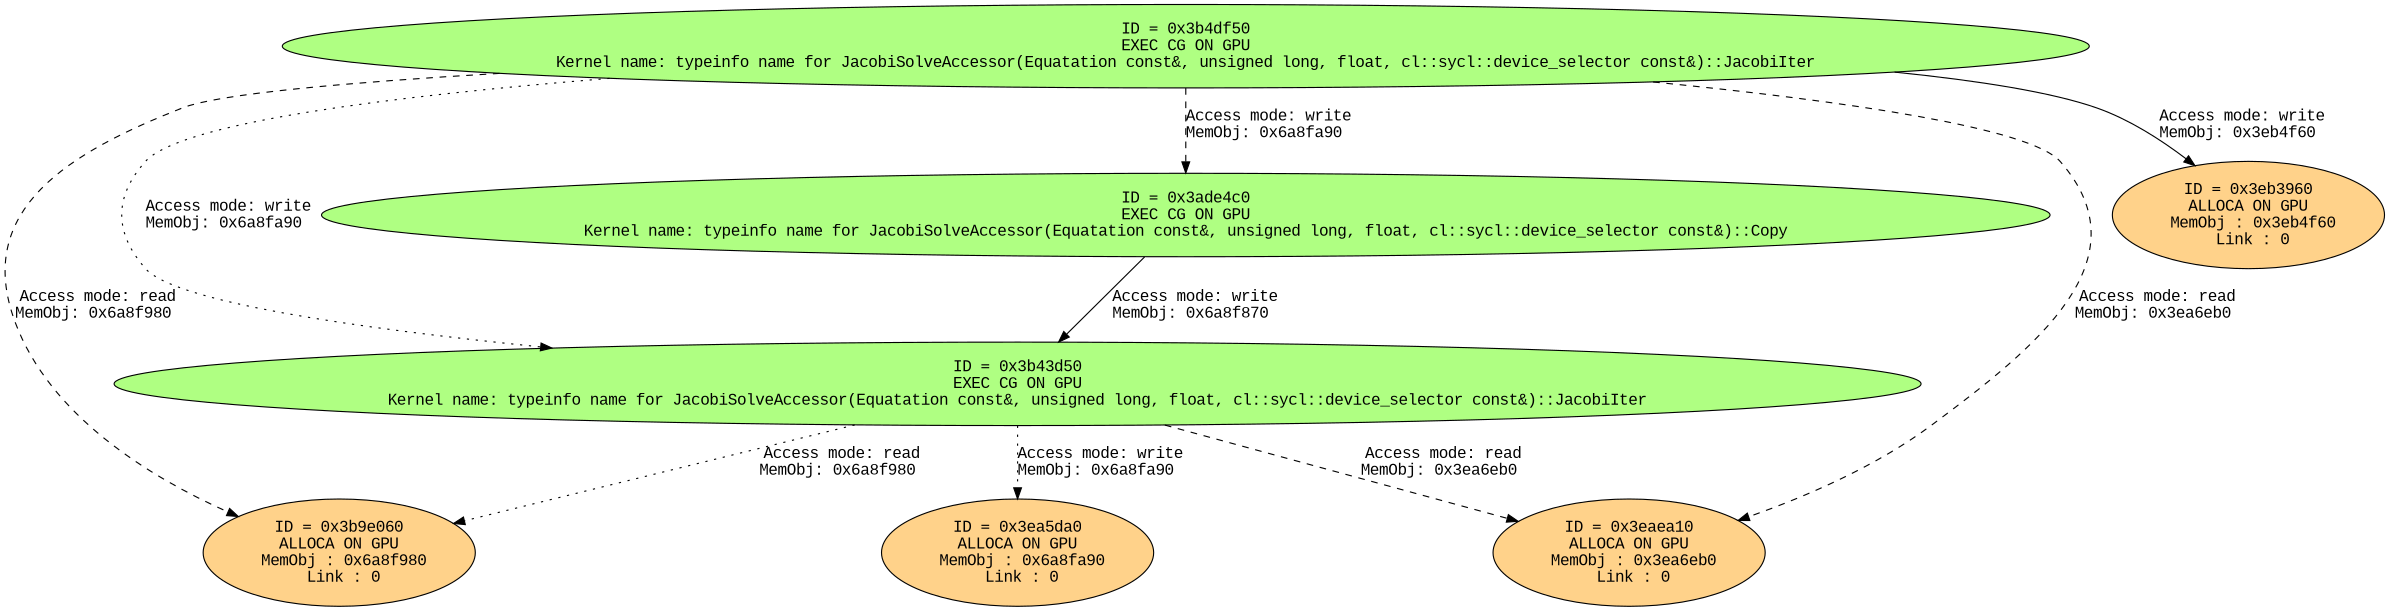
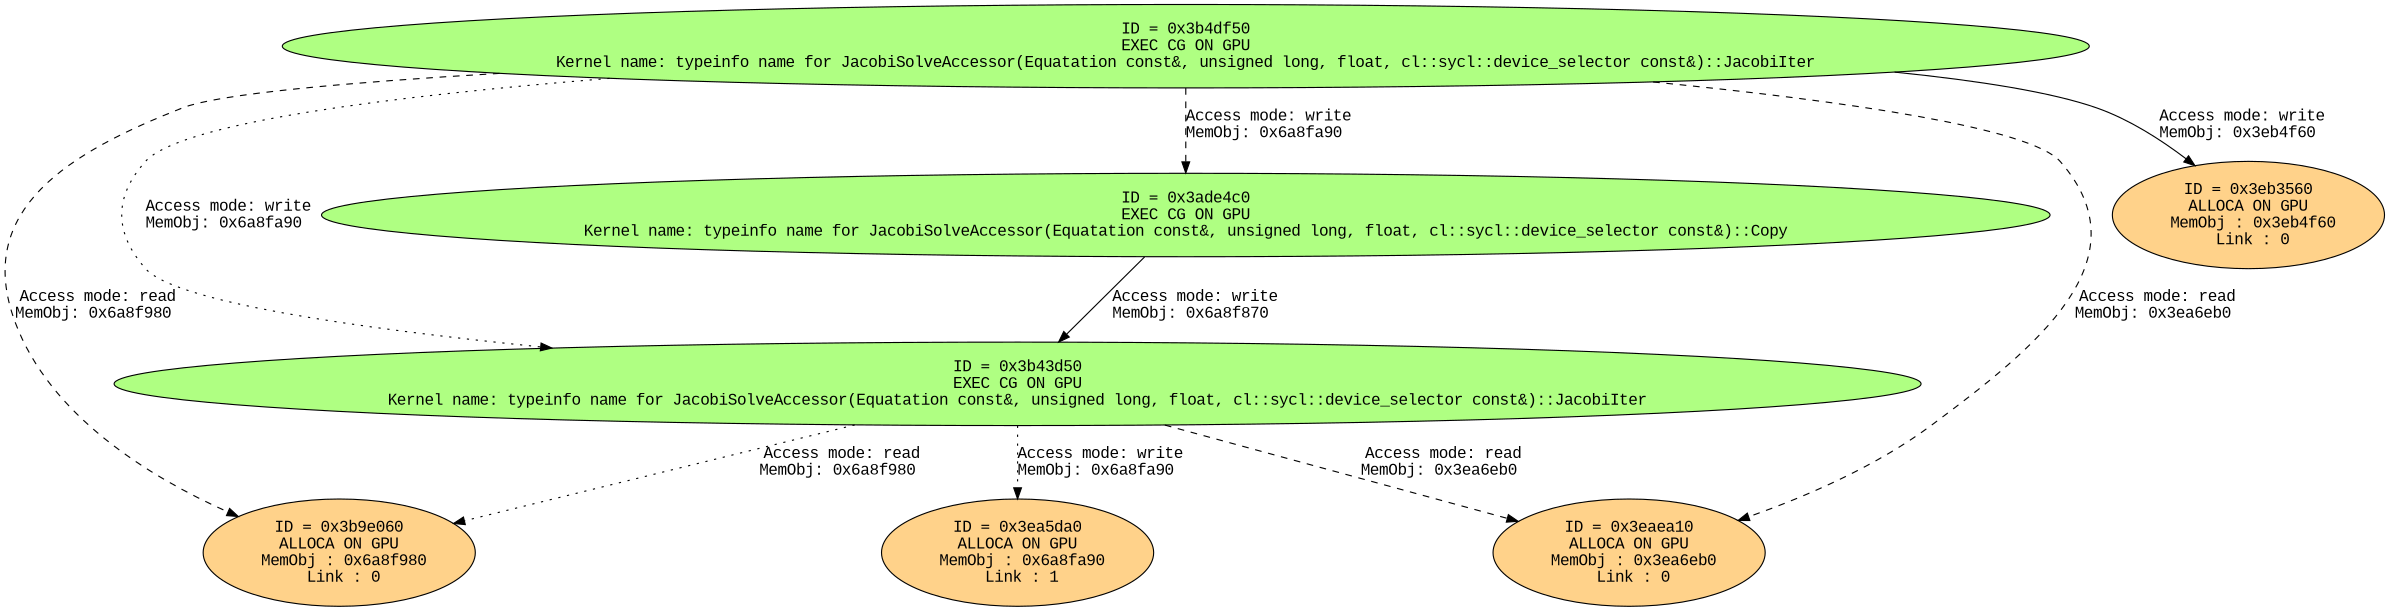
(2248, 215) -> (2248, 215)
(1018, 553) -> (1018, 553)
